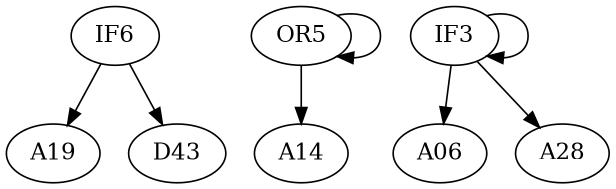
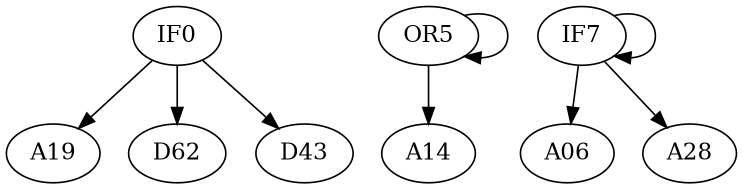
(115, 36) -> (177, 36)
(455, 36) -> (582, 36)
none -> (177, 153)
